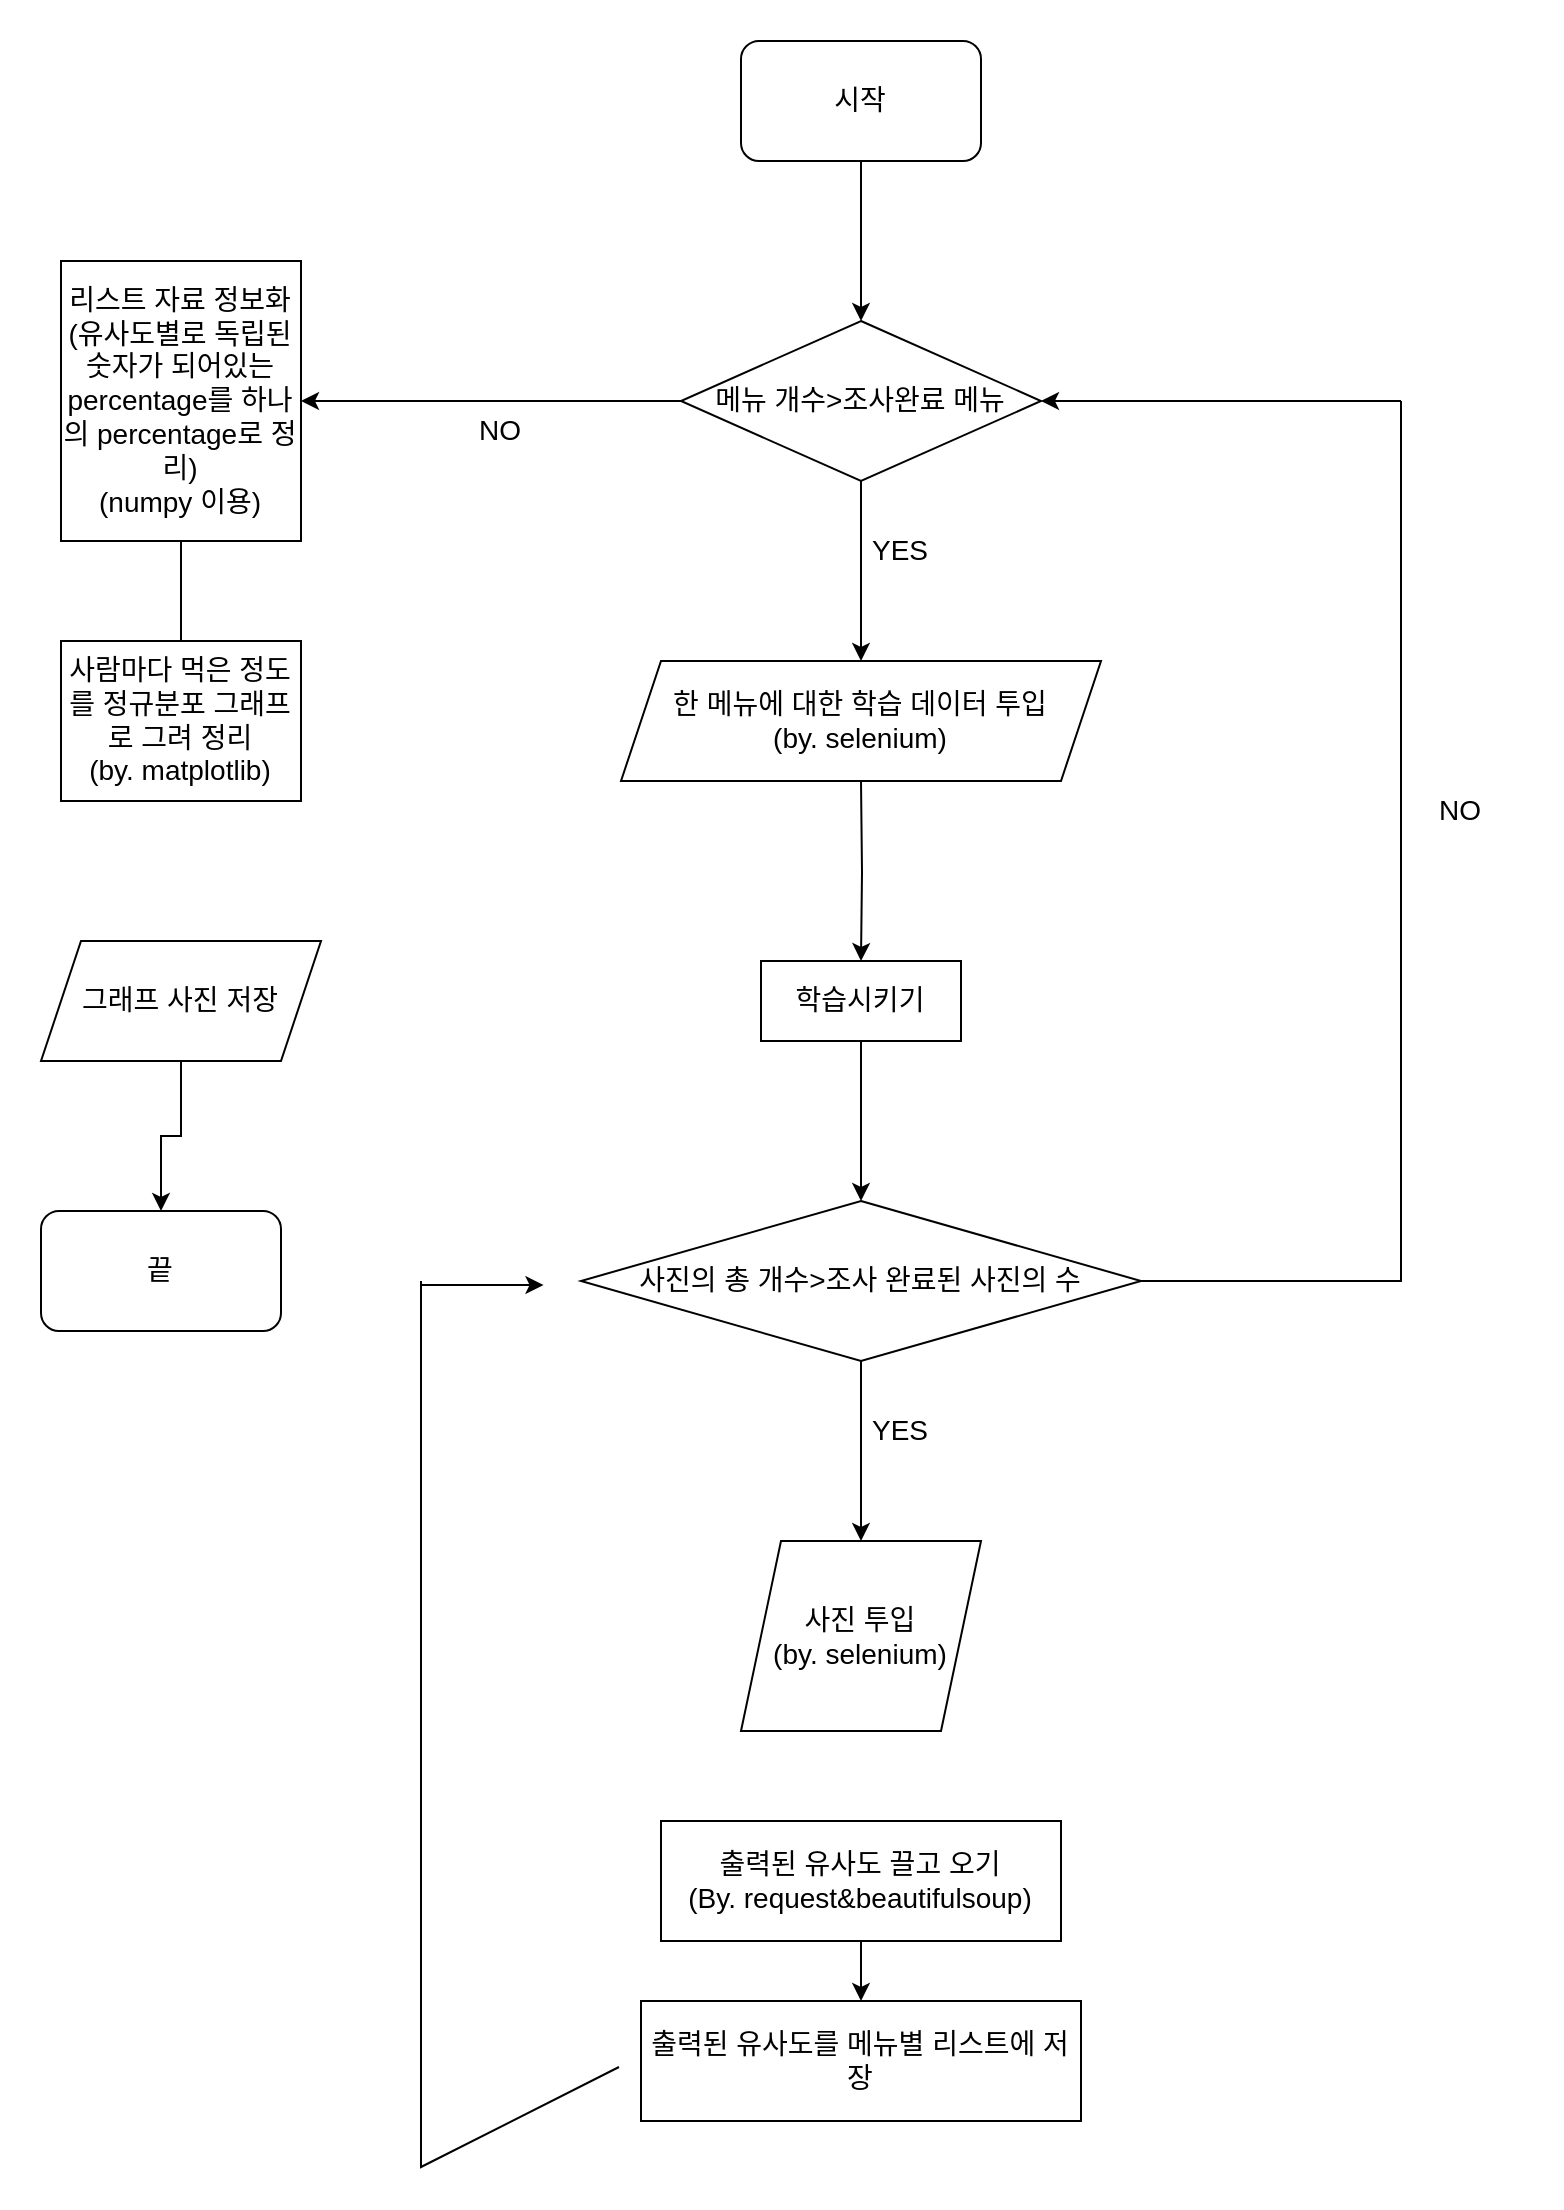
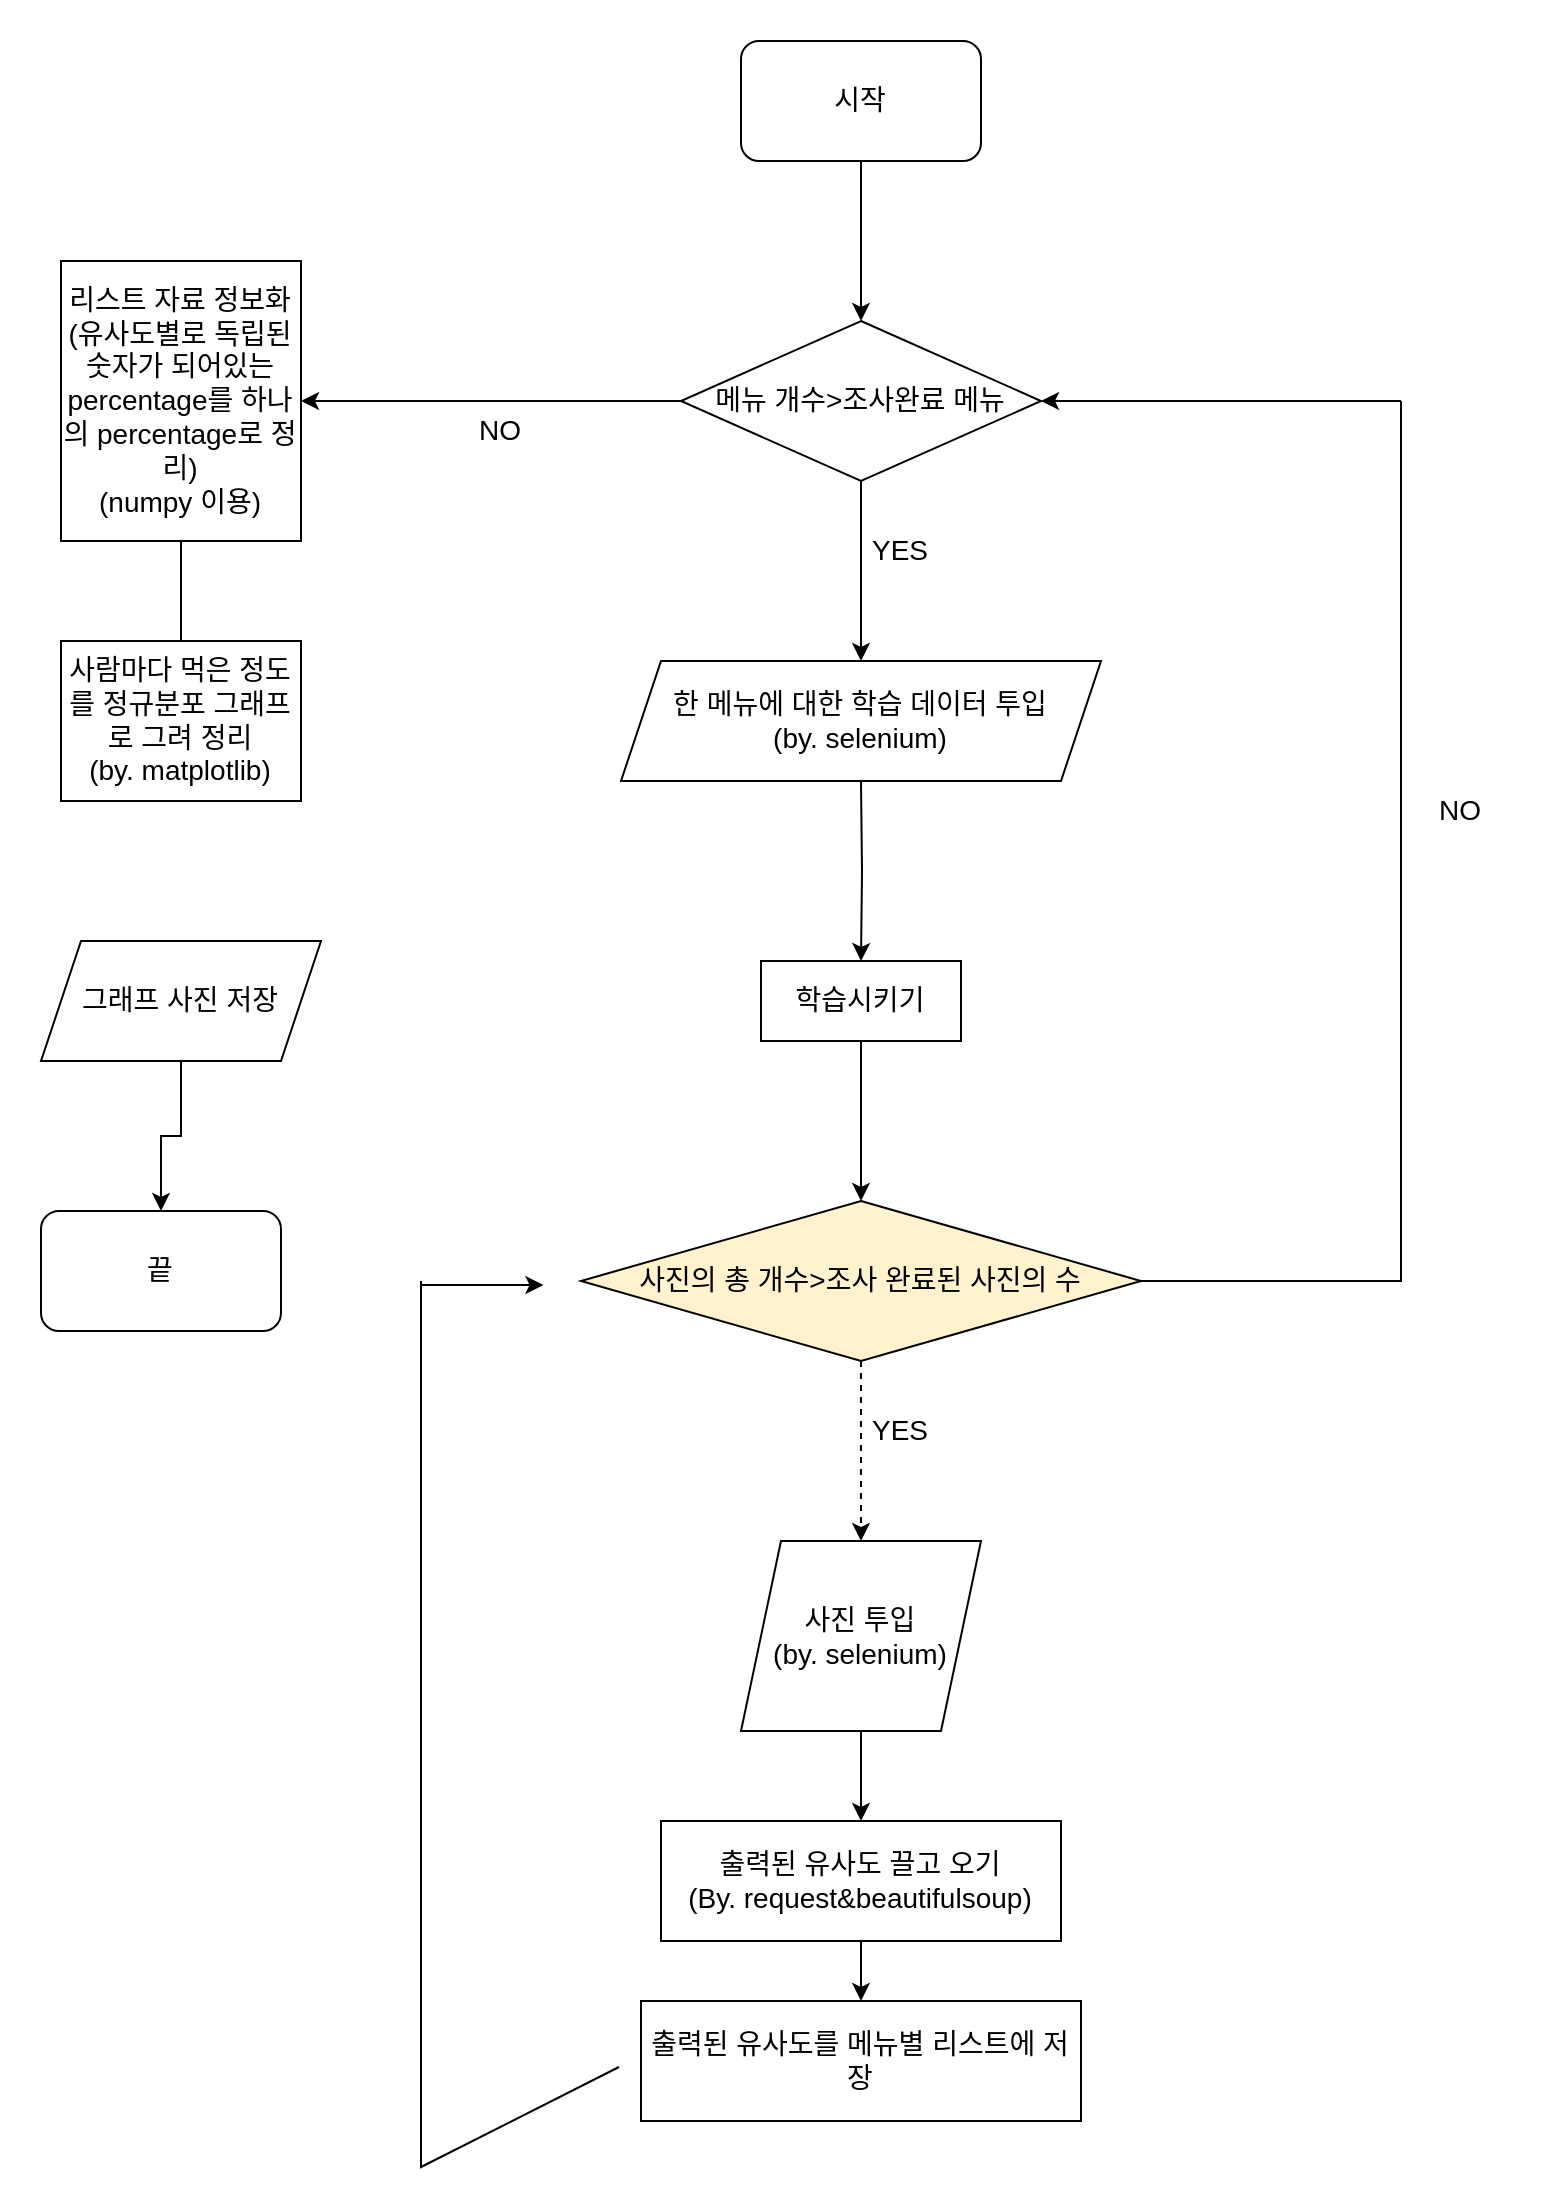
(861, 1281) -> (861, 1281)
(861, 1446) -> (861, 1446)
none -> (861, 1769)
